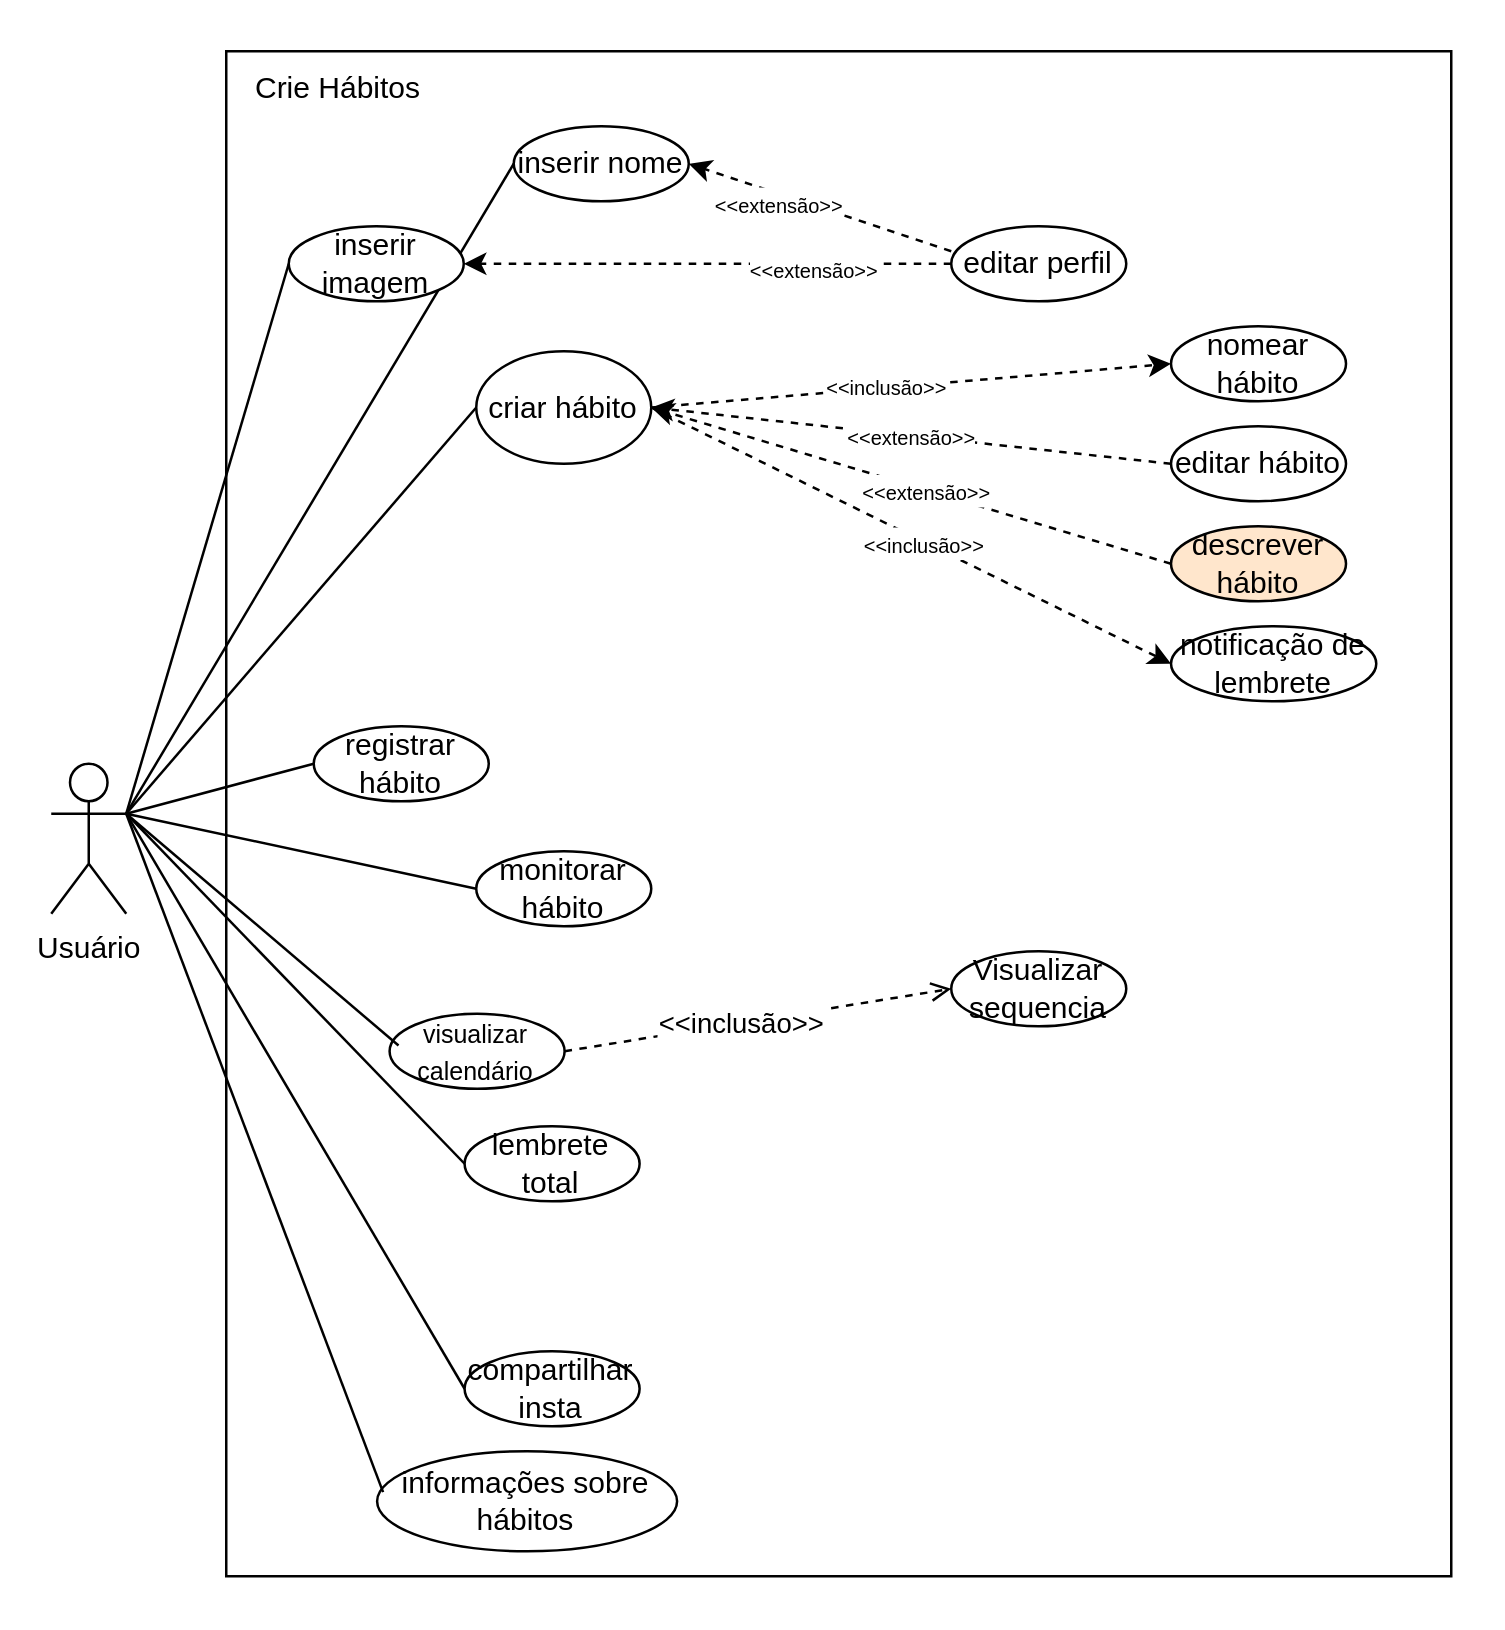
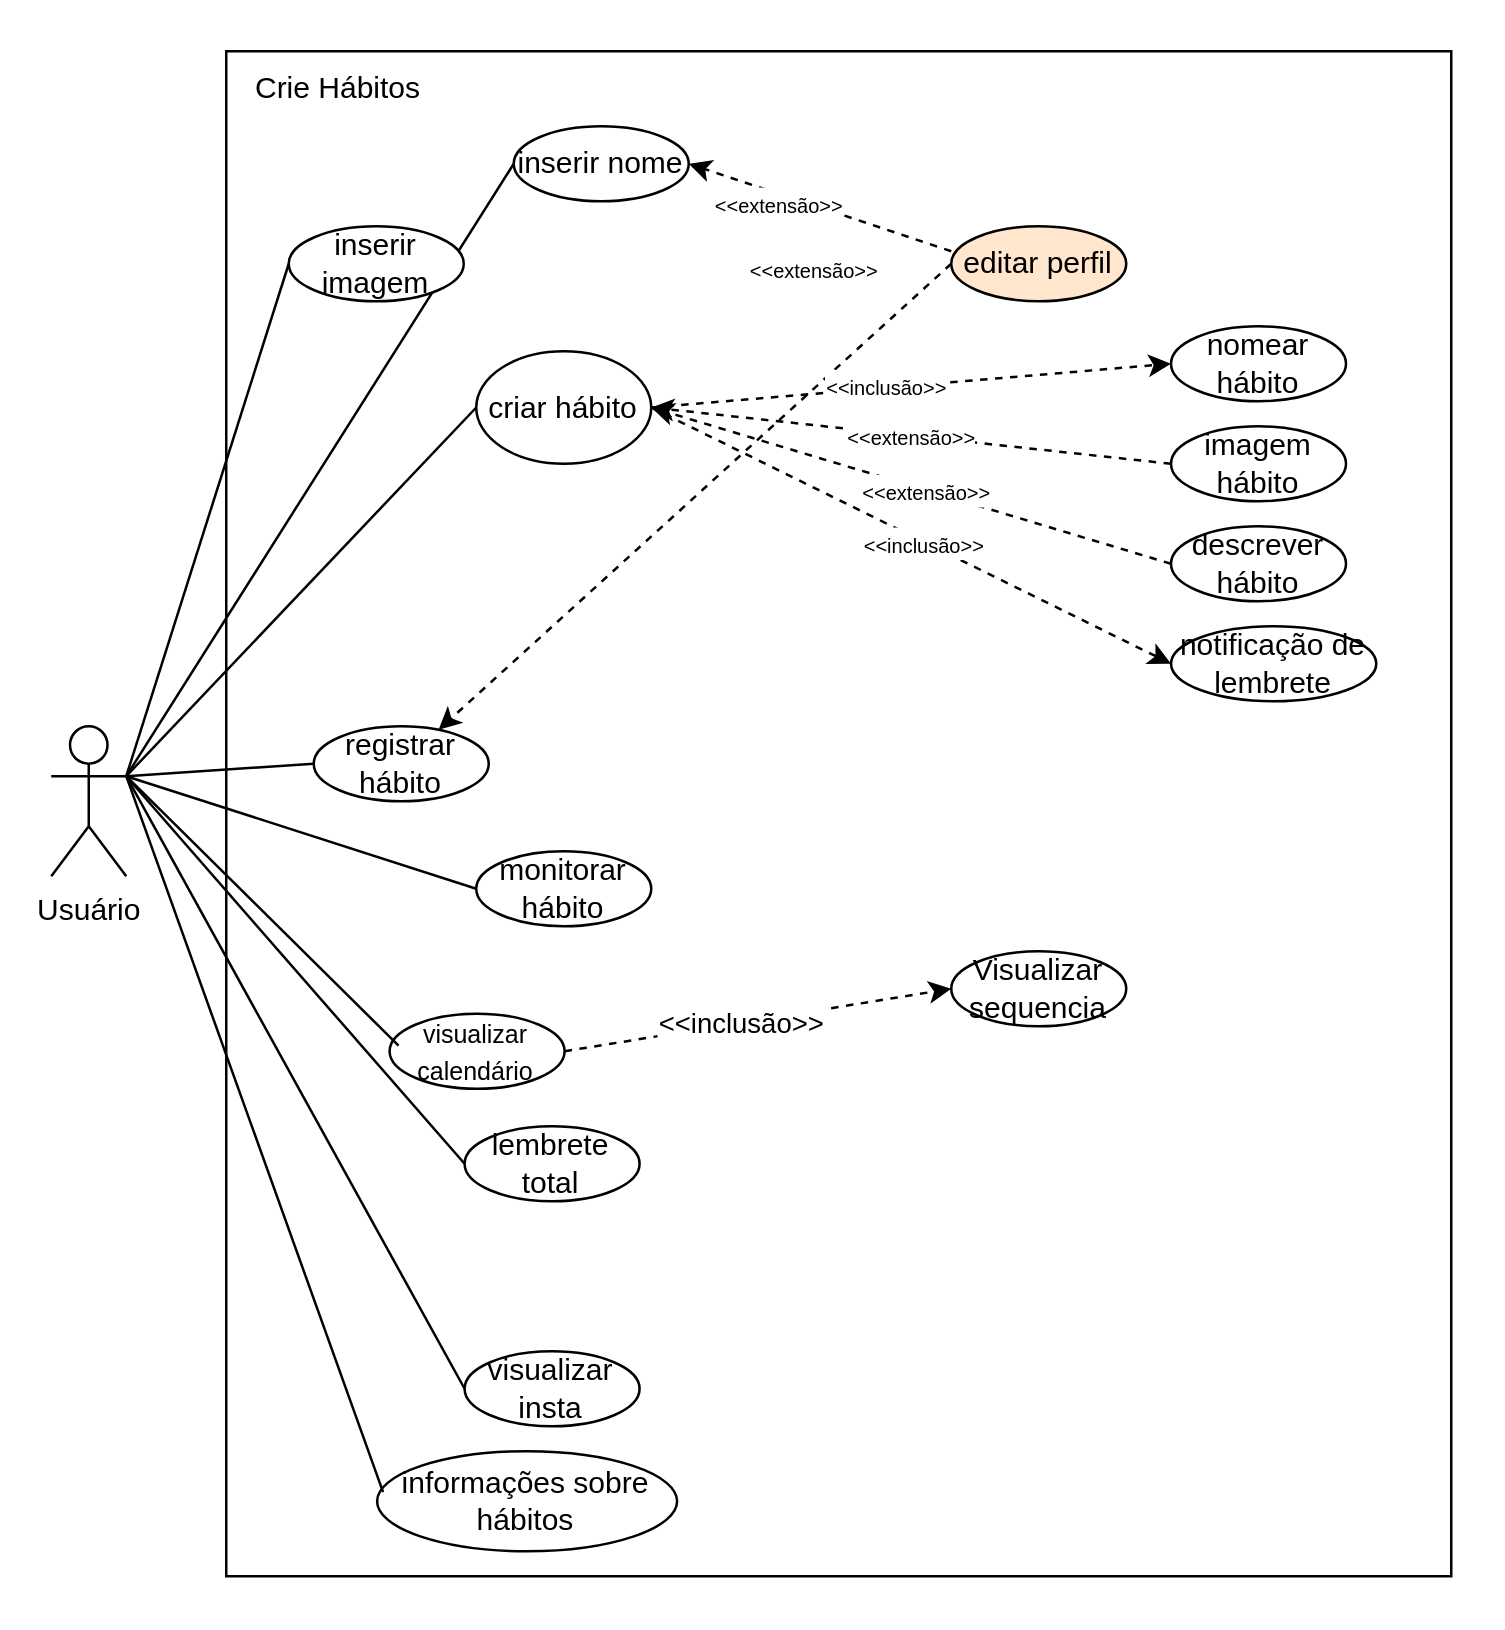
(616, 264) -> (596, 587)
(1039, 264) -> (1039, 264)
(1259, 464) -> (1259, 464)
(1259, 564) -> (1259, 564)
(89, 839) -> (89, 801)
(938, 991) -> (933, 992)
(551, 1389) -> (551, 1389)
